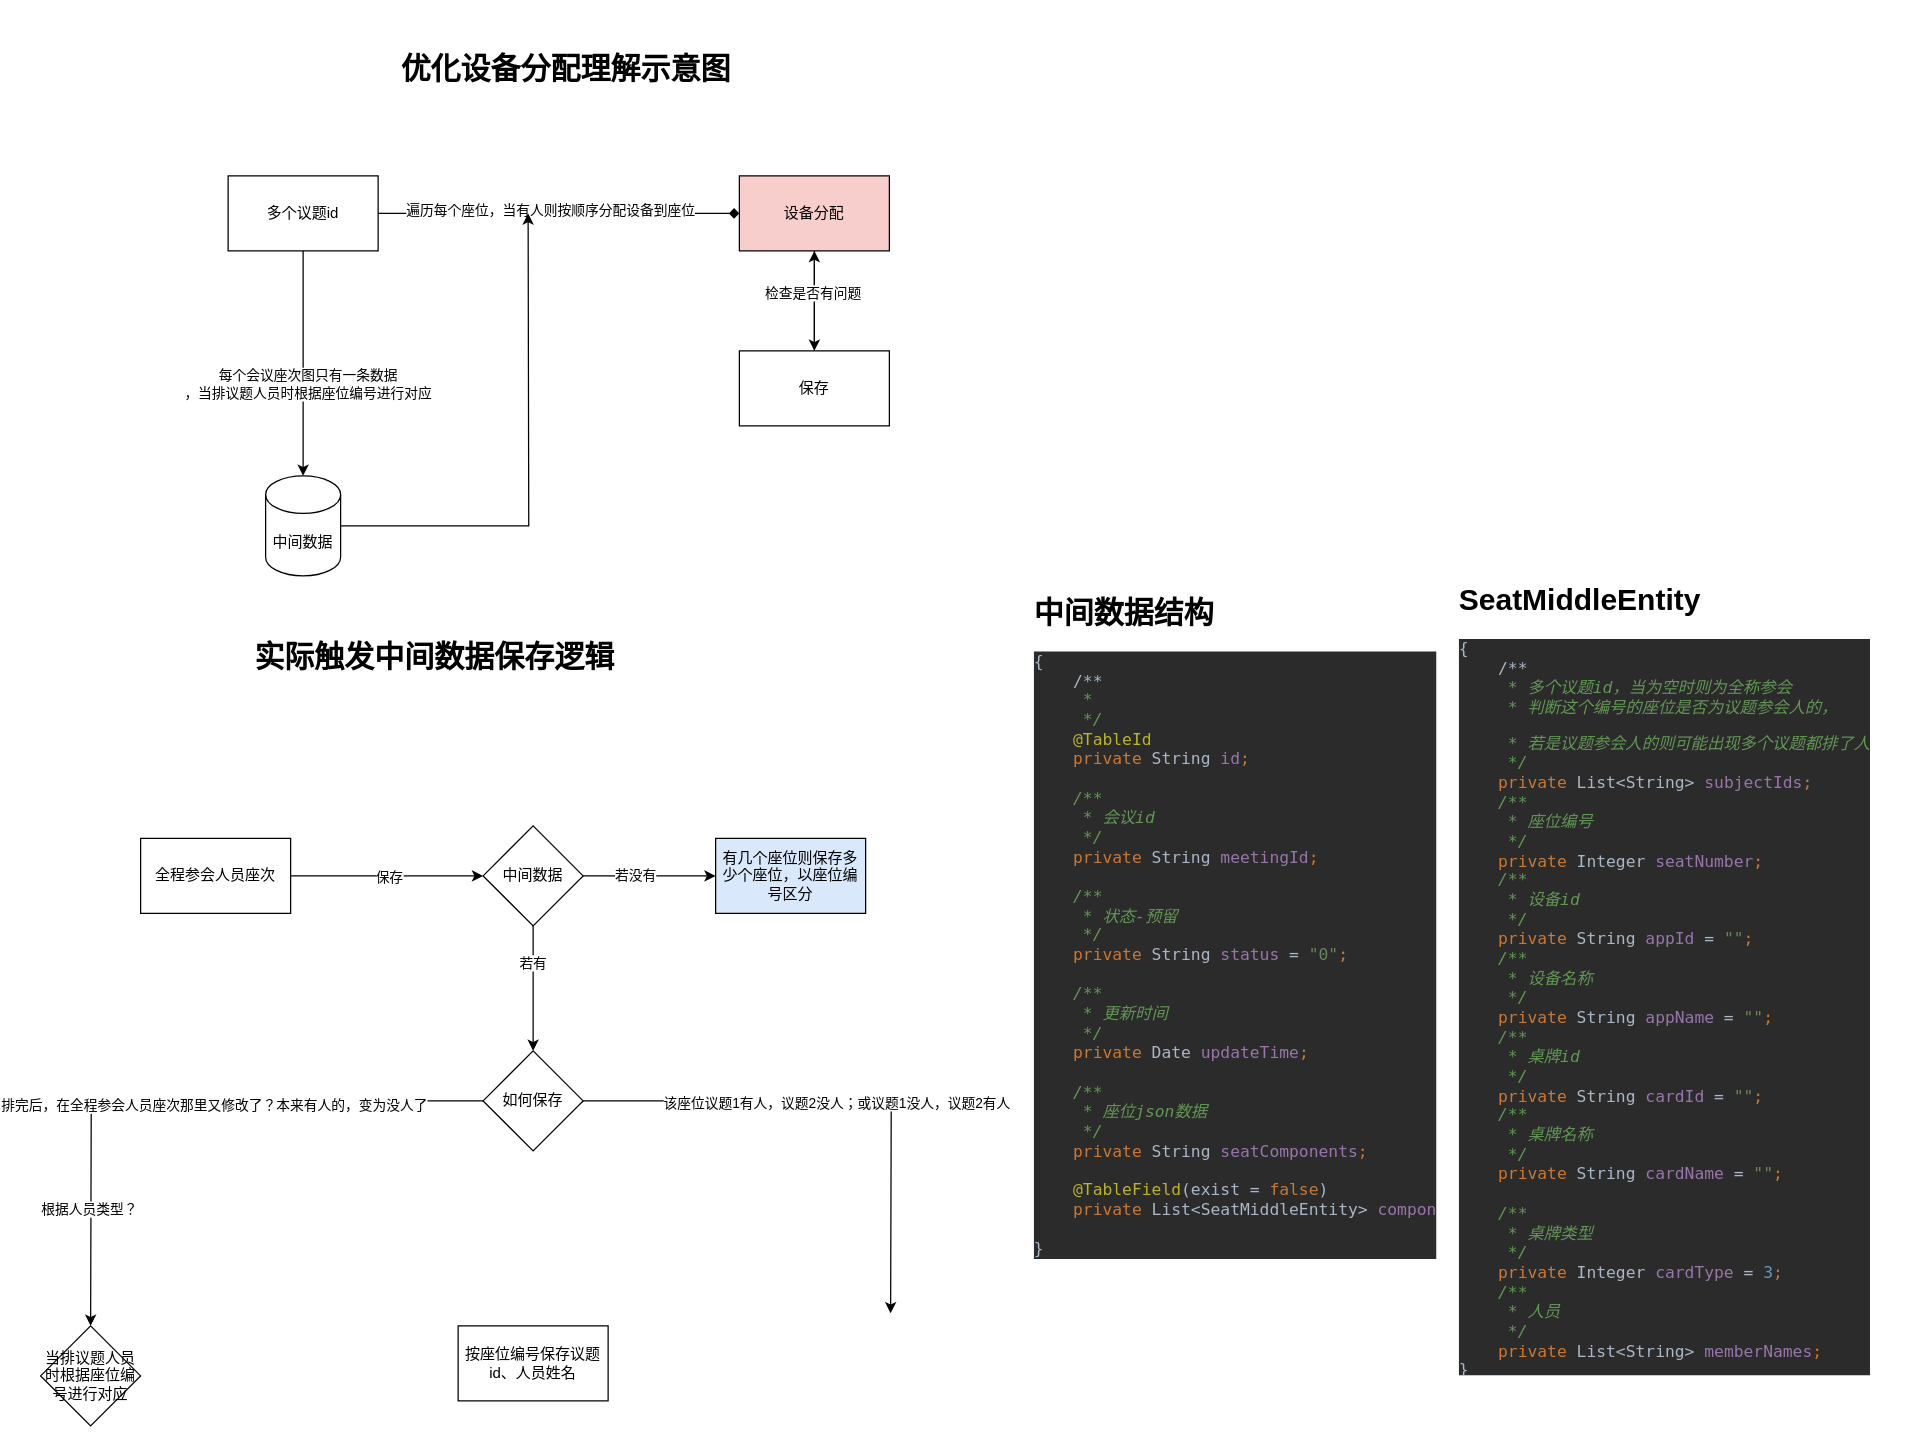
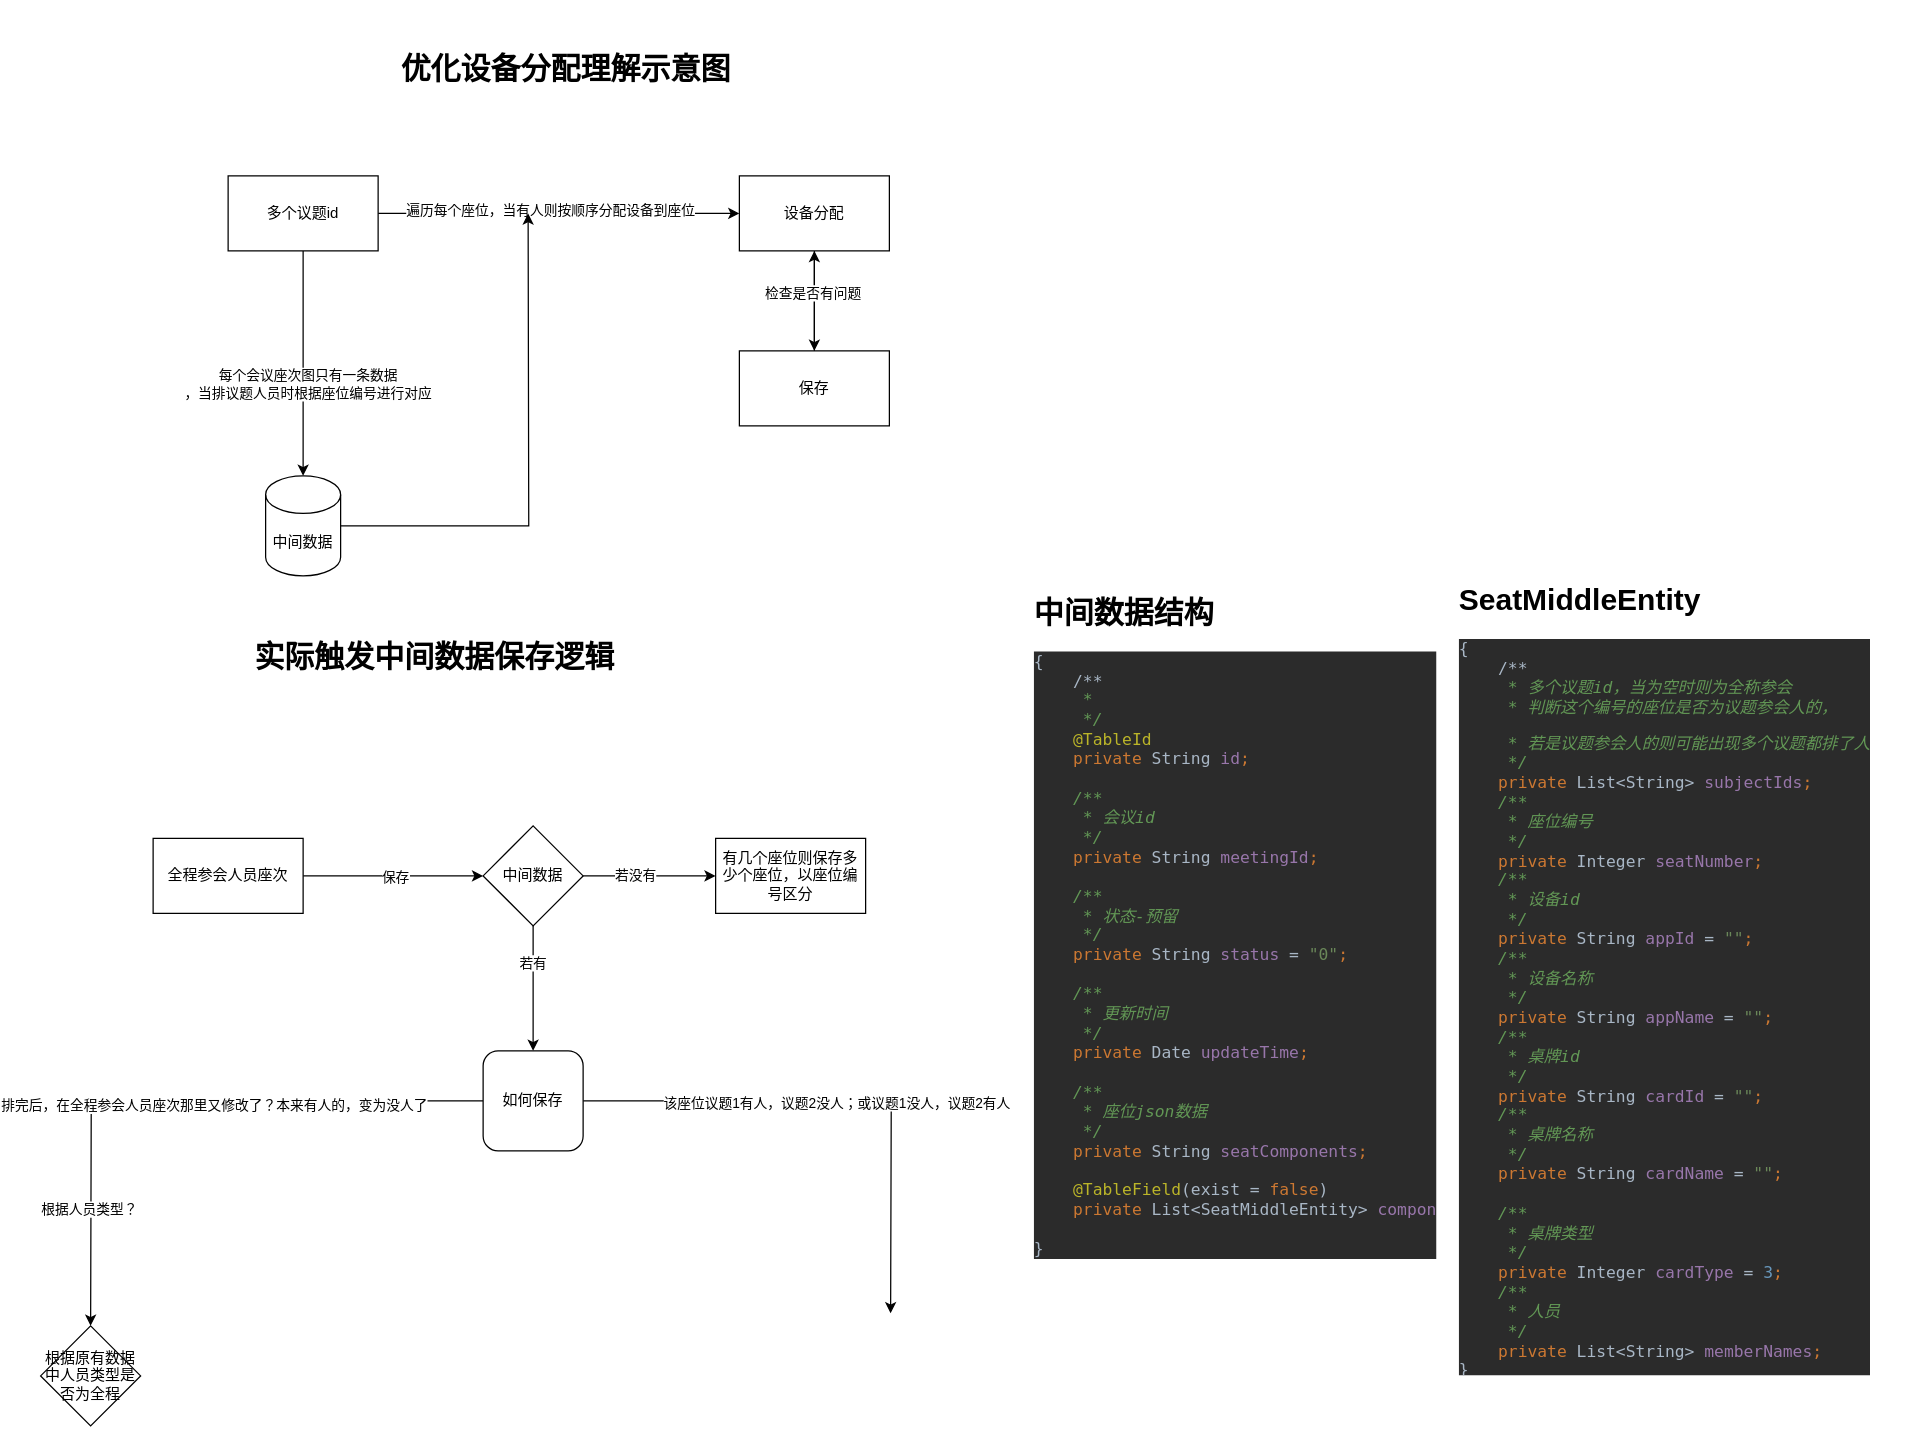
(729, 213) -> (729, 213)
(814, 213) -> (814, 213)
(216, 876) -> (228, 876)
(791, 876) -> (791, 876)
(533, 1101) -> (533, 1101)
(533, 1363) -> none
(91, 1376) -> (91, 1376)
